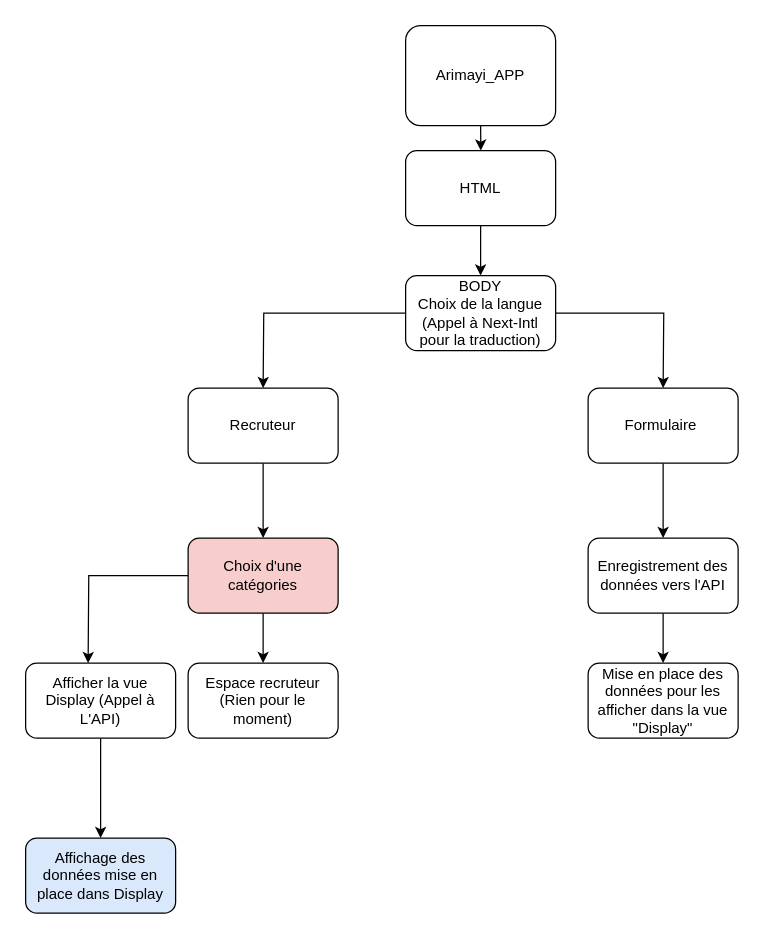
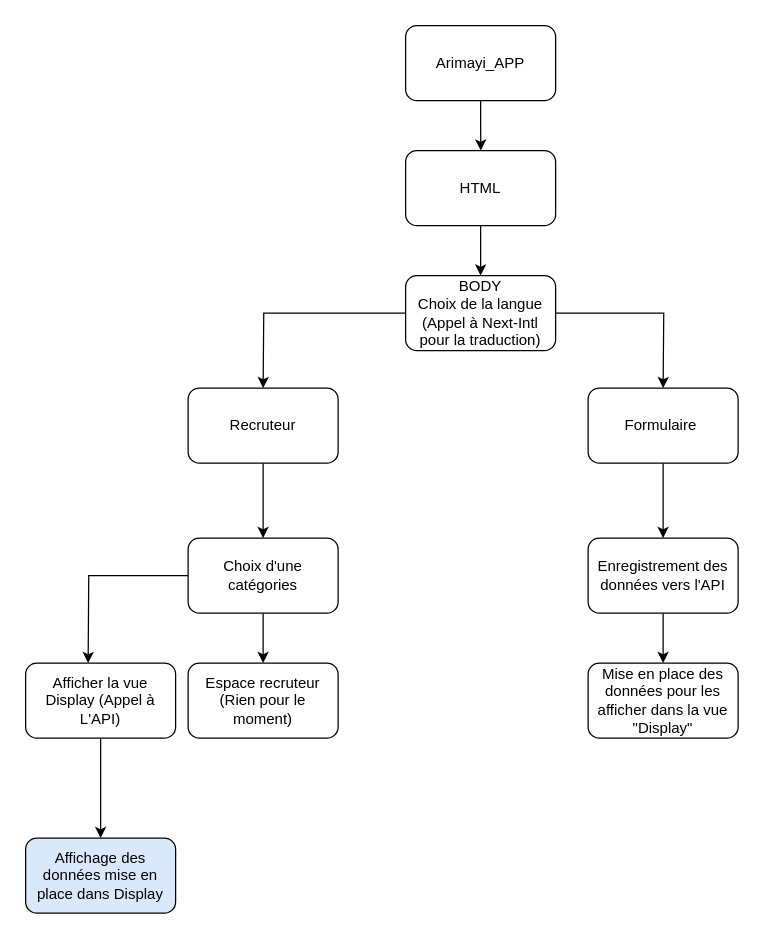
(481, 76) -> (481, 63)
(263, 576) -> (263, 576)
